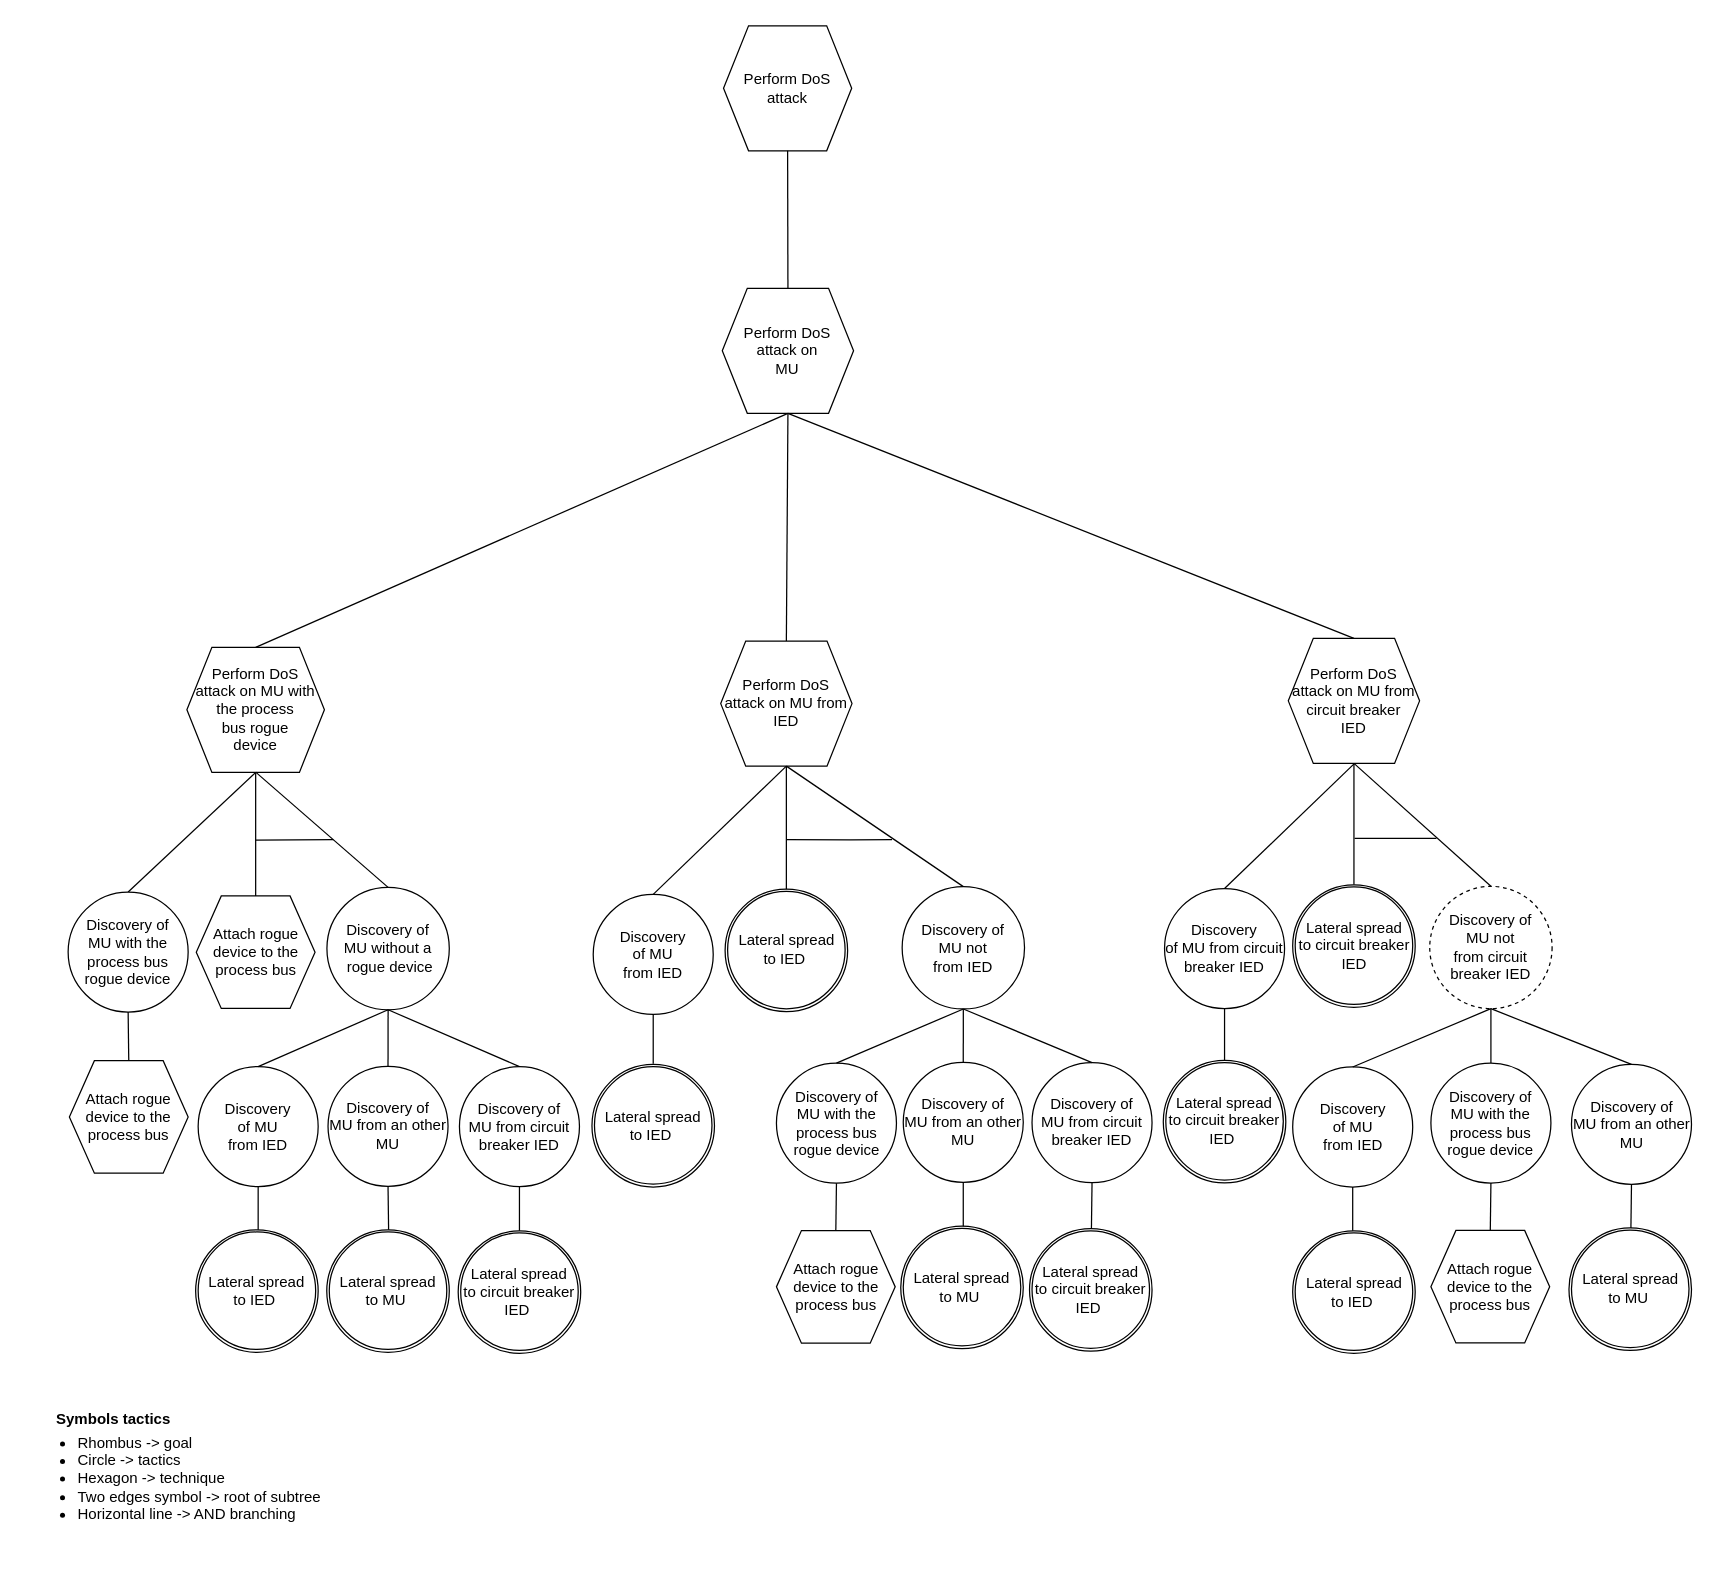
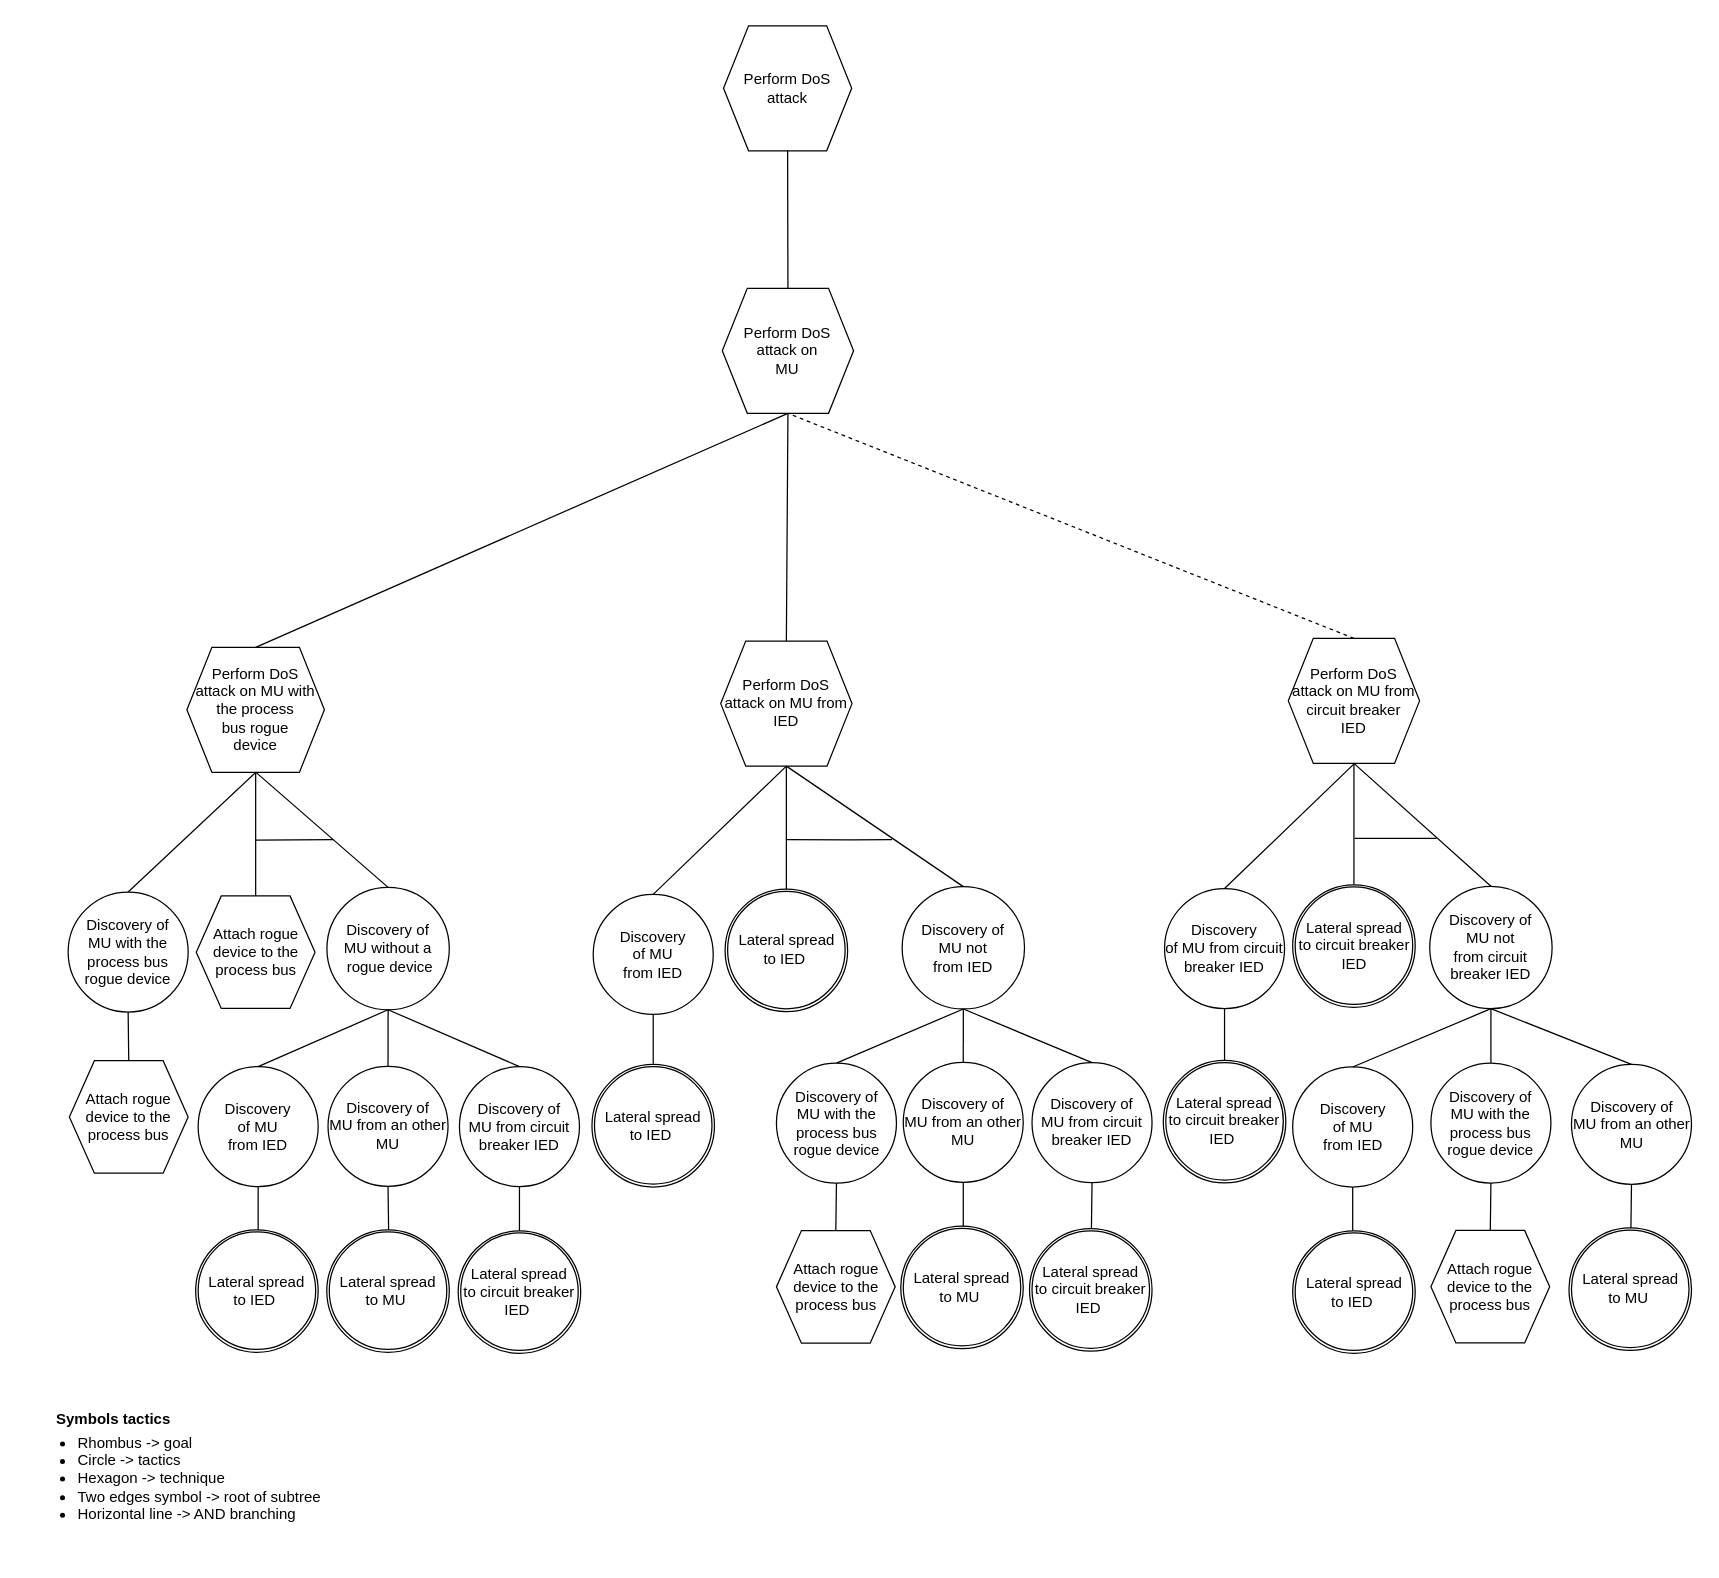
(1070, 525) -> (1070, 525)
(1491, 947) -> (1491, 947)
